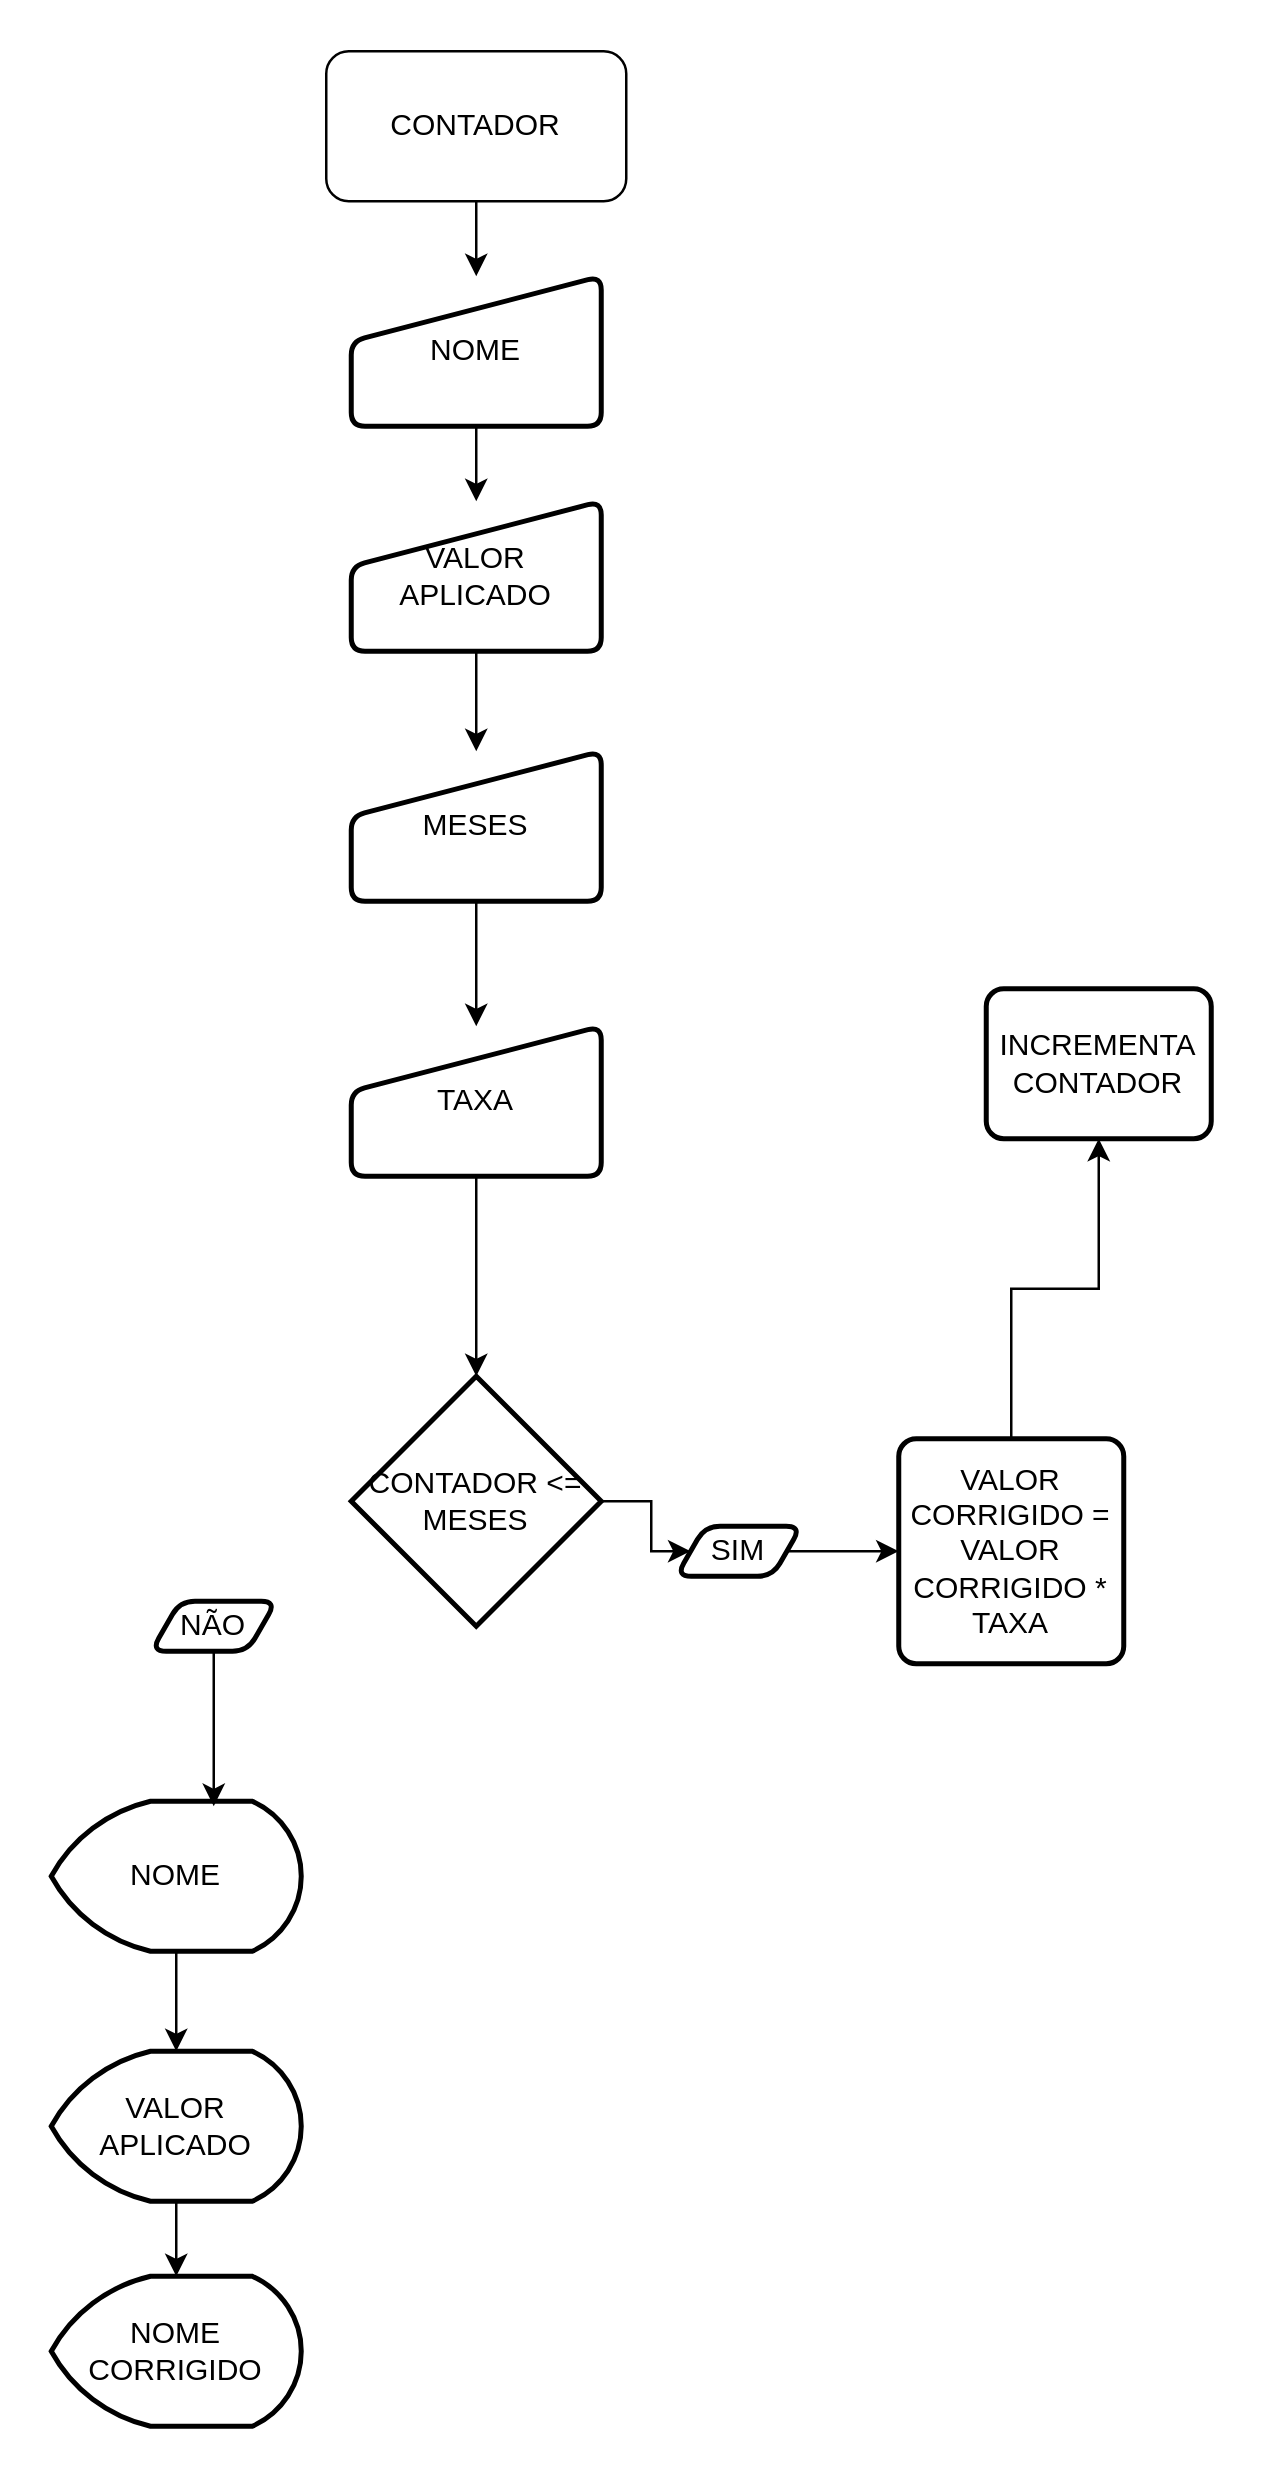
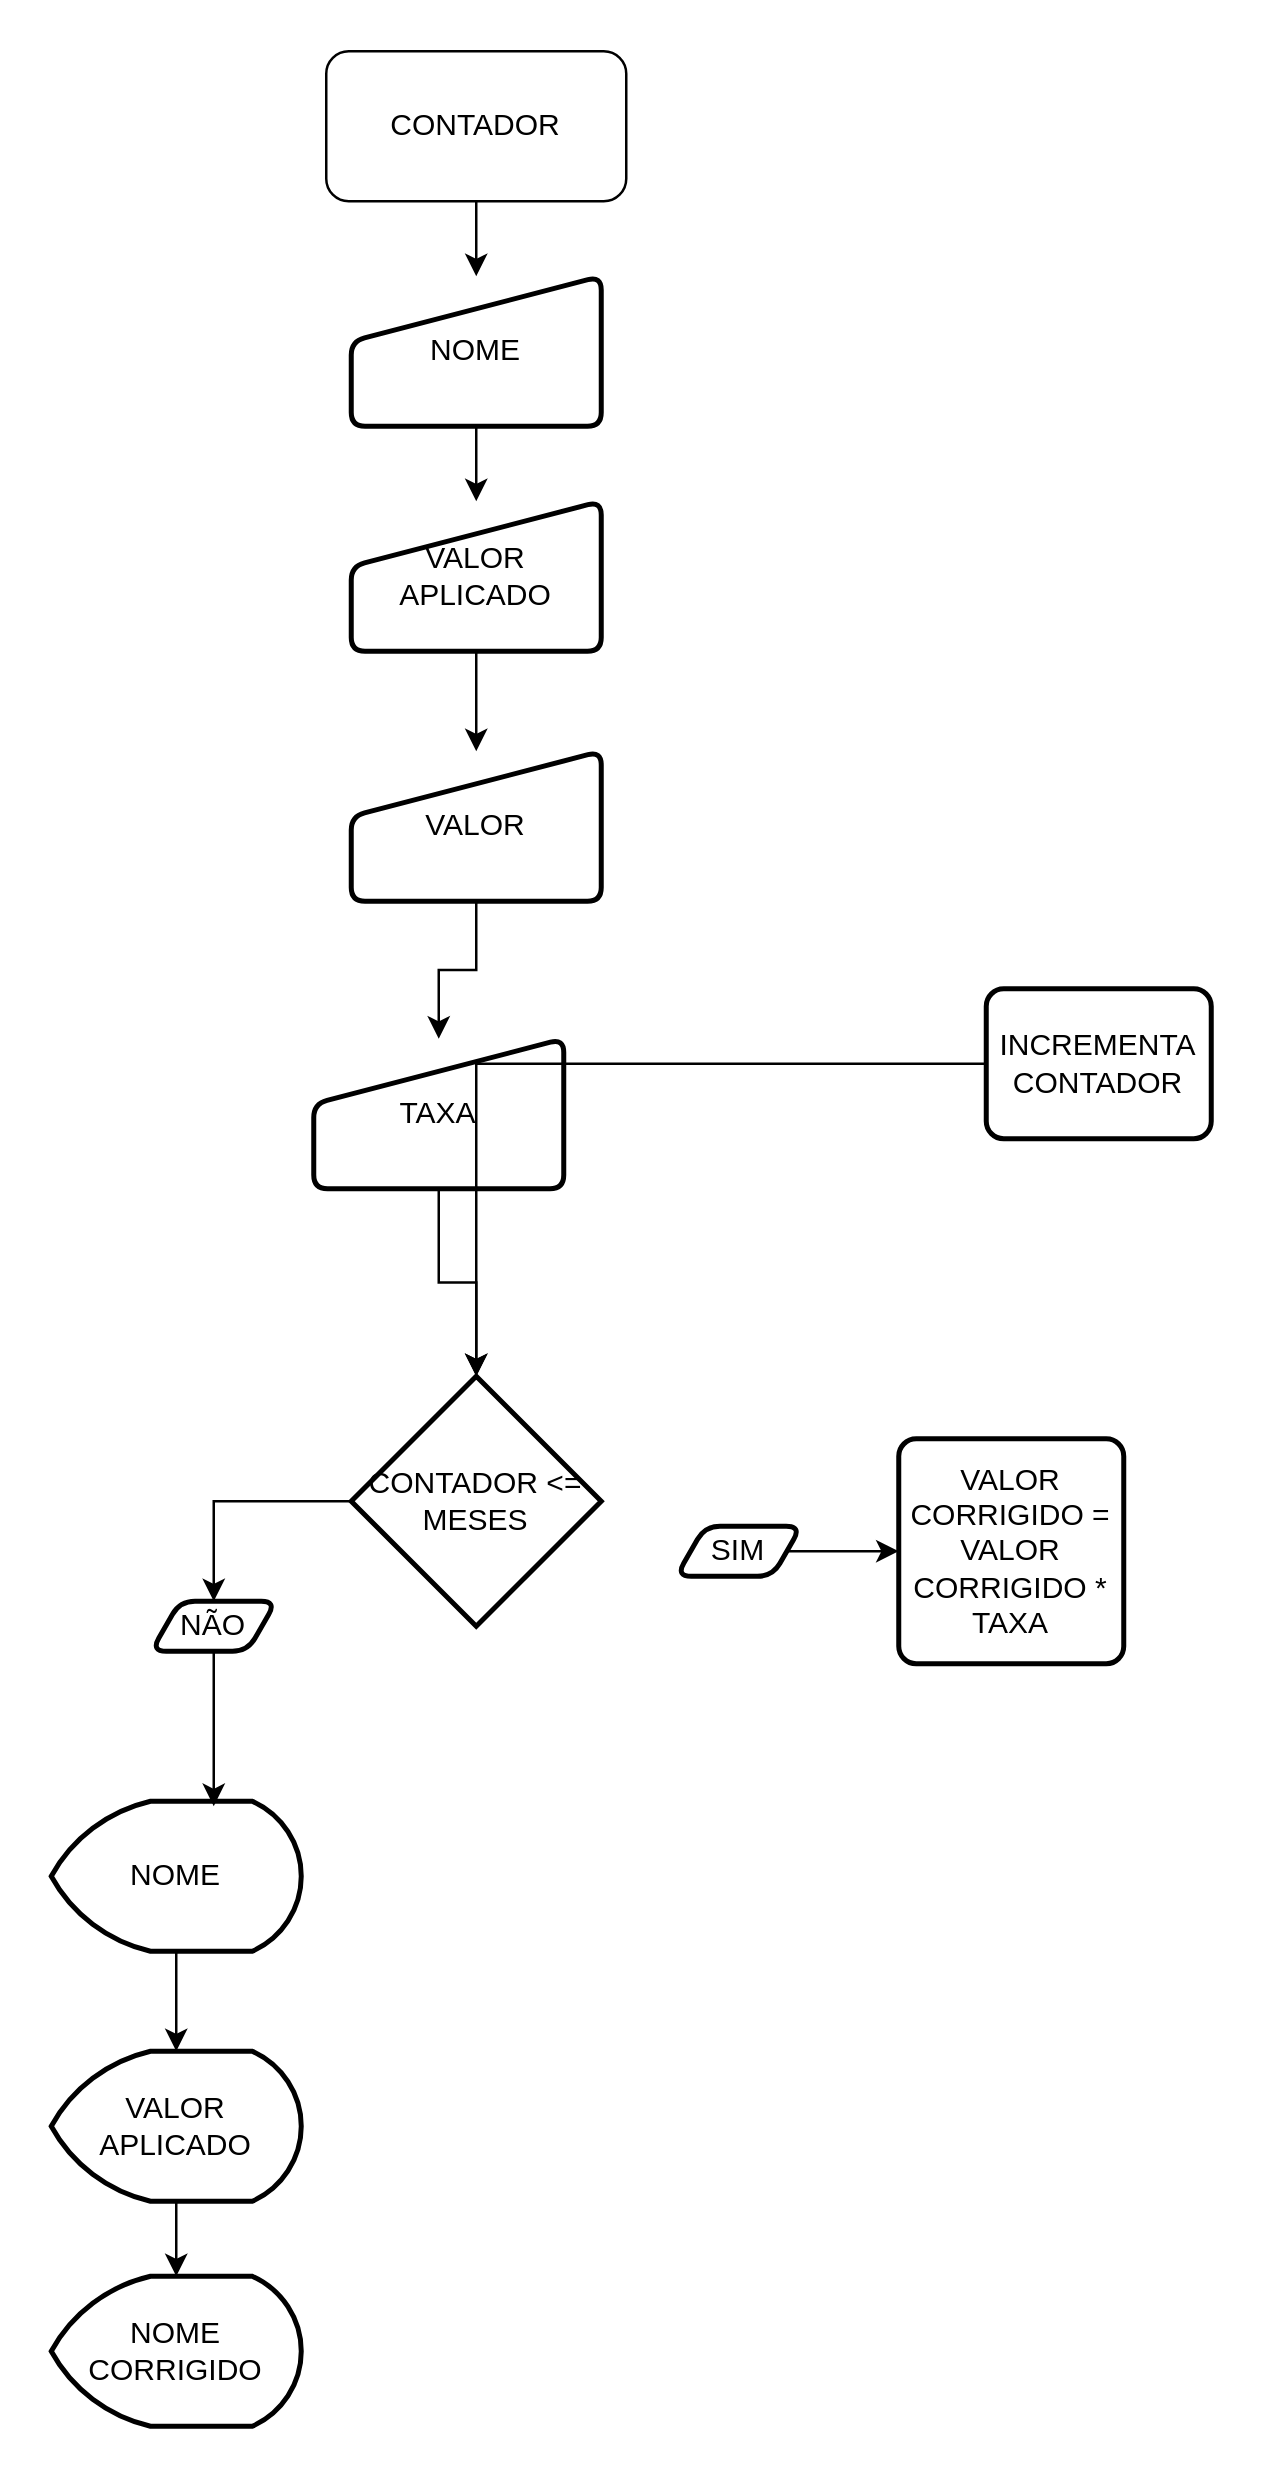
(476, 826) -> (476, 826)
none -> (675, 1064)
(476, 1101) -> (439, 1114)
(1047, 1289) -> none
none -> (240, 1501)
(651, 1513) -> none
